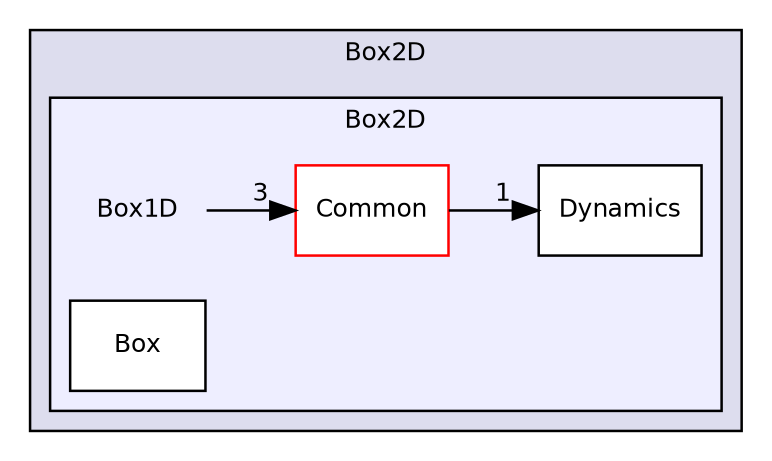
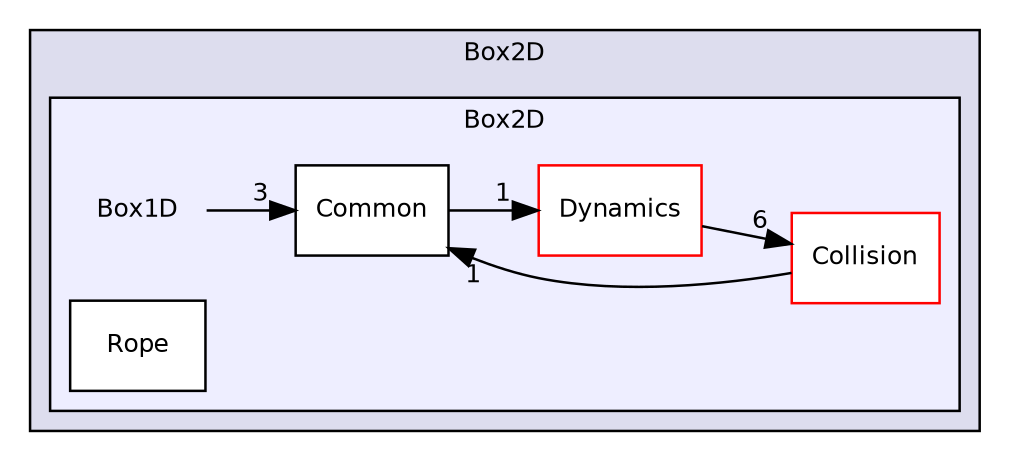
(372, 210) -> (372, 210)
(620, 210) -> (620, 210)
none -> (866, 258)
(138, 346) -> (138, 346)
